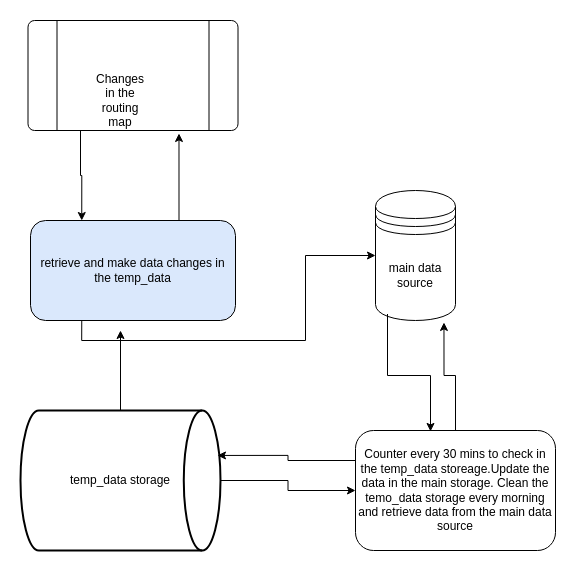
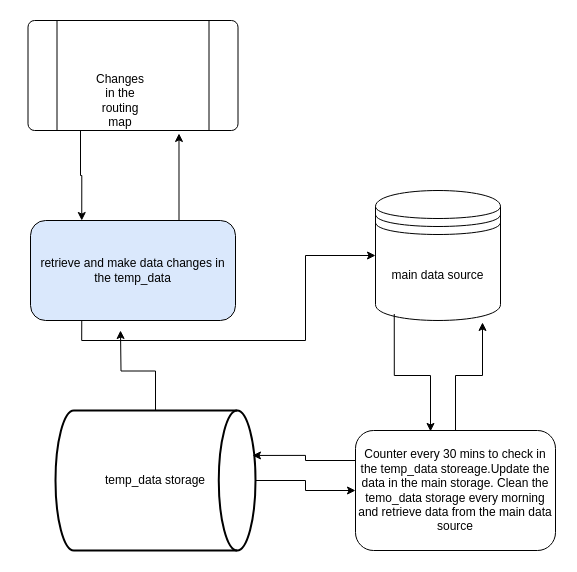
(416, 256) -> (438, 256)
(121, 481) -> (156, 481)
